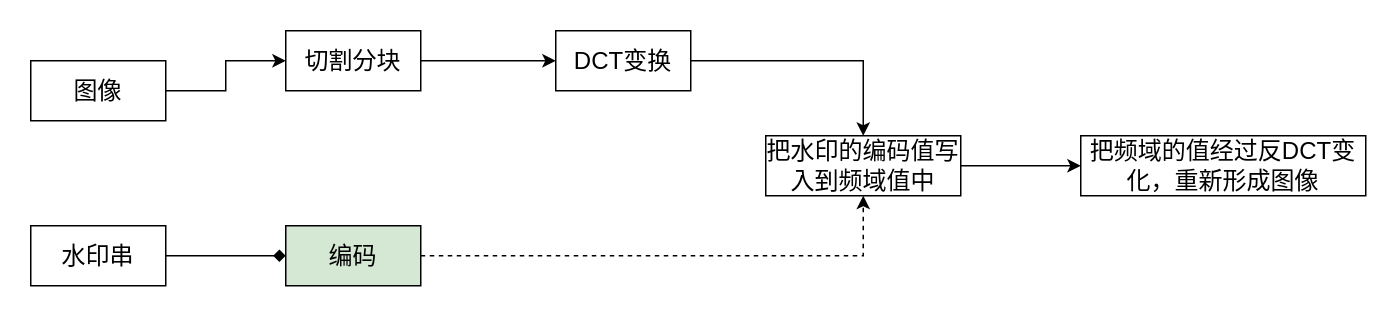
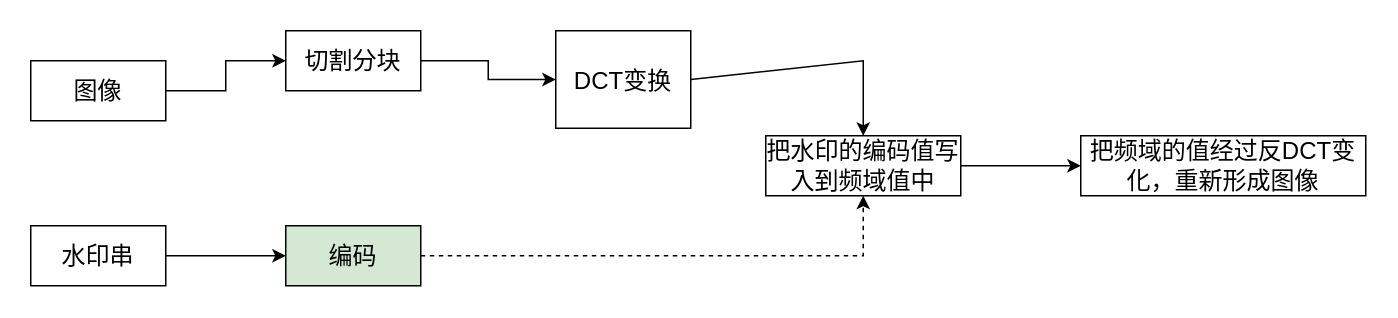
(623, 61) -> (623, 80)
(273, 256) -> (274, 256)
